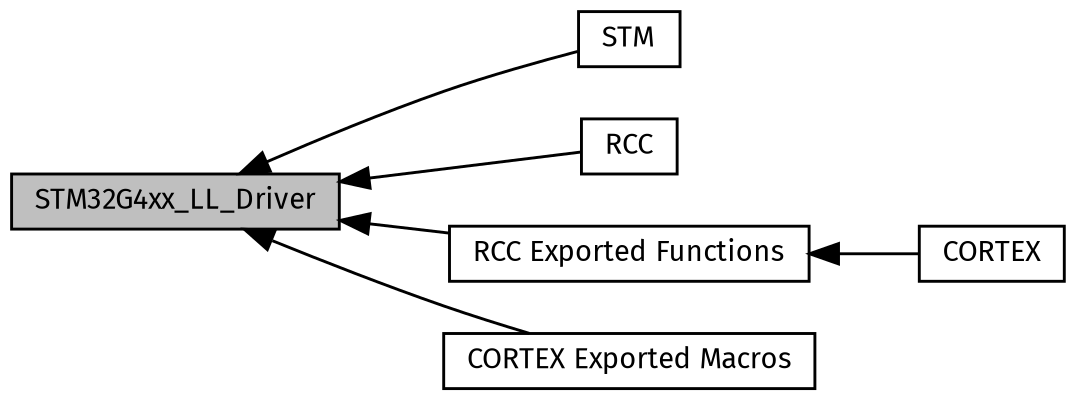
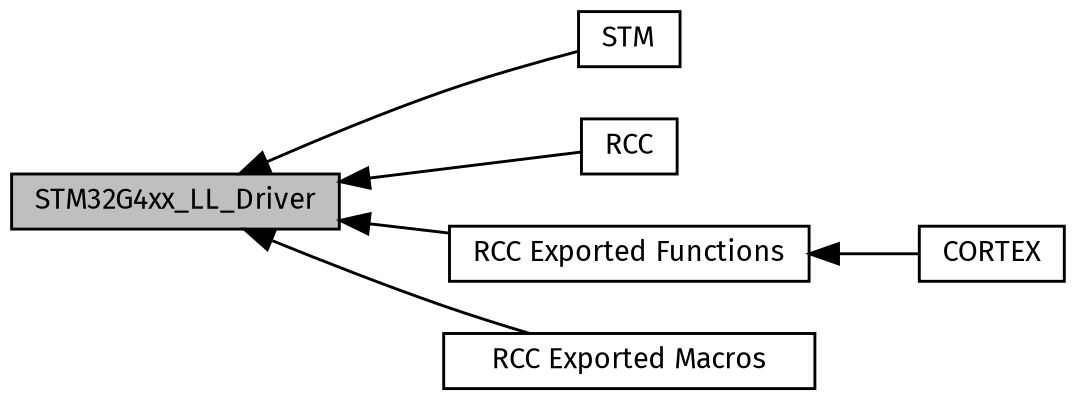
(629, 361) -> (629, 361)
